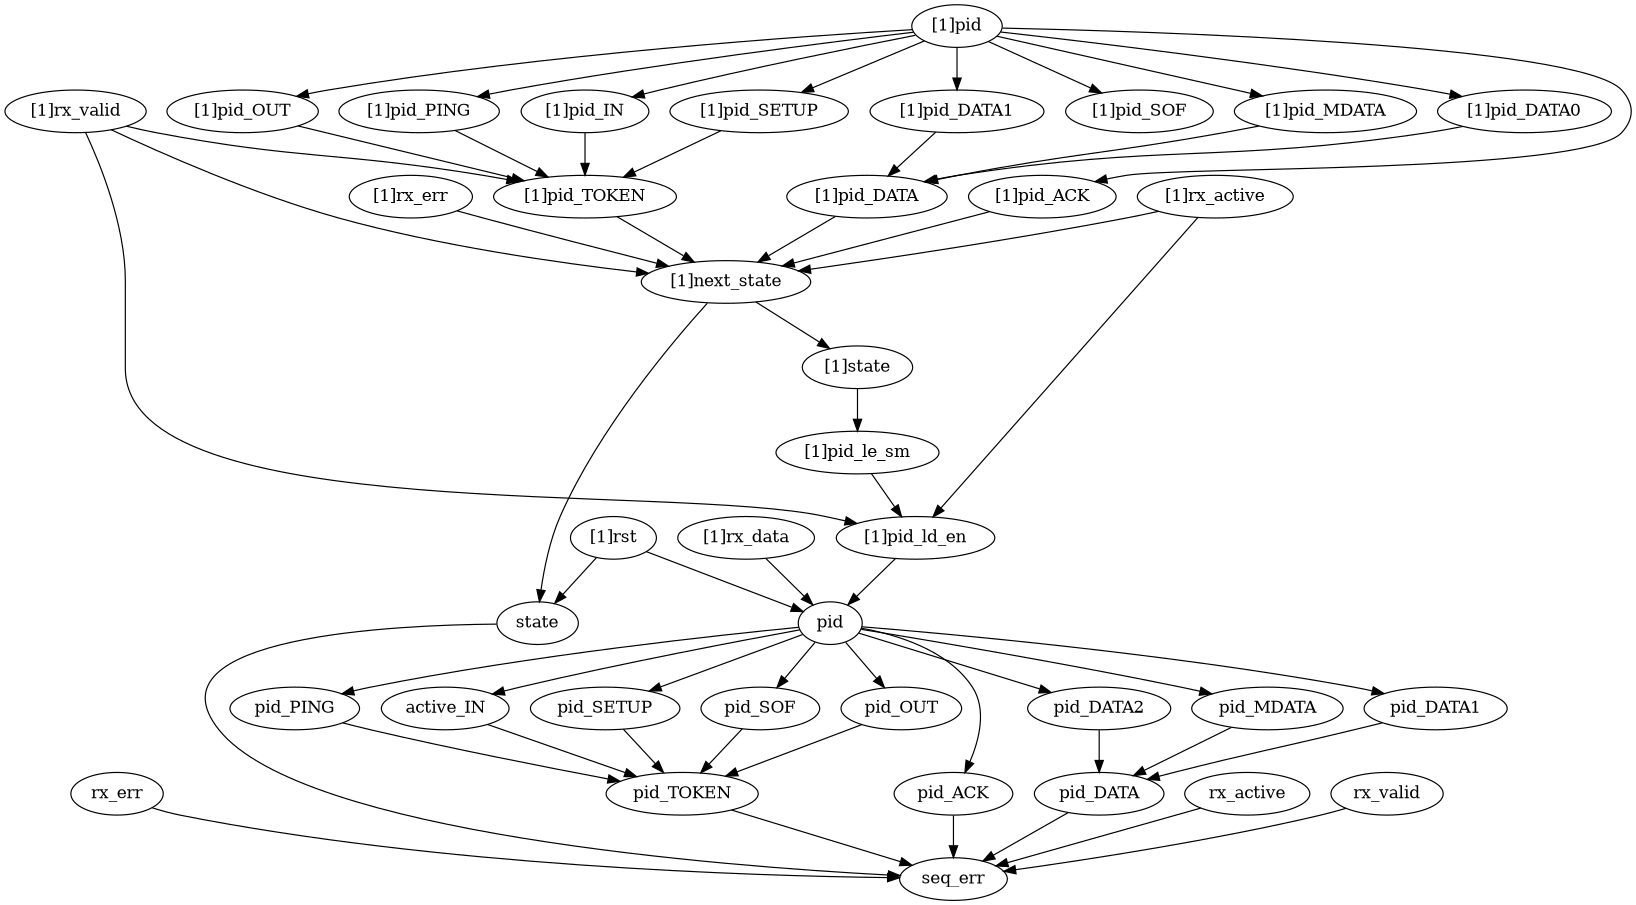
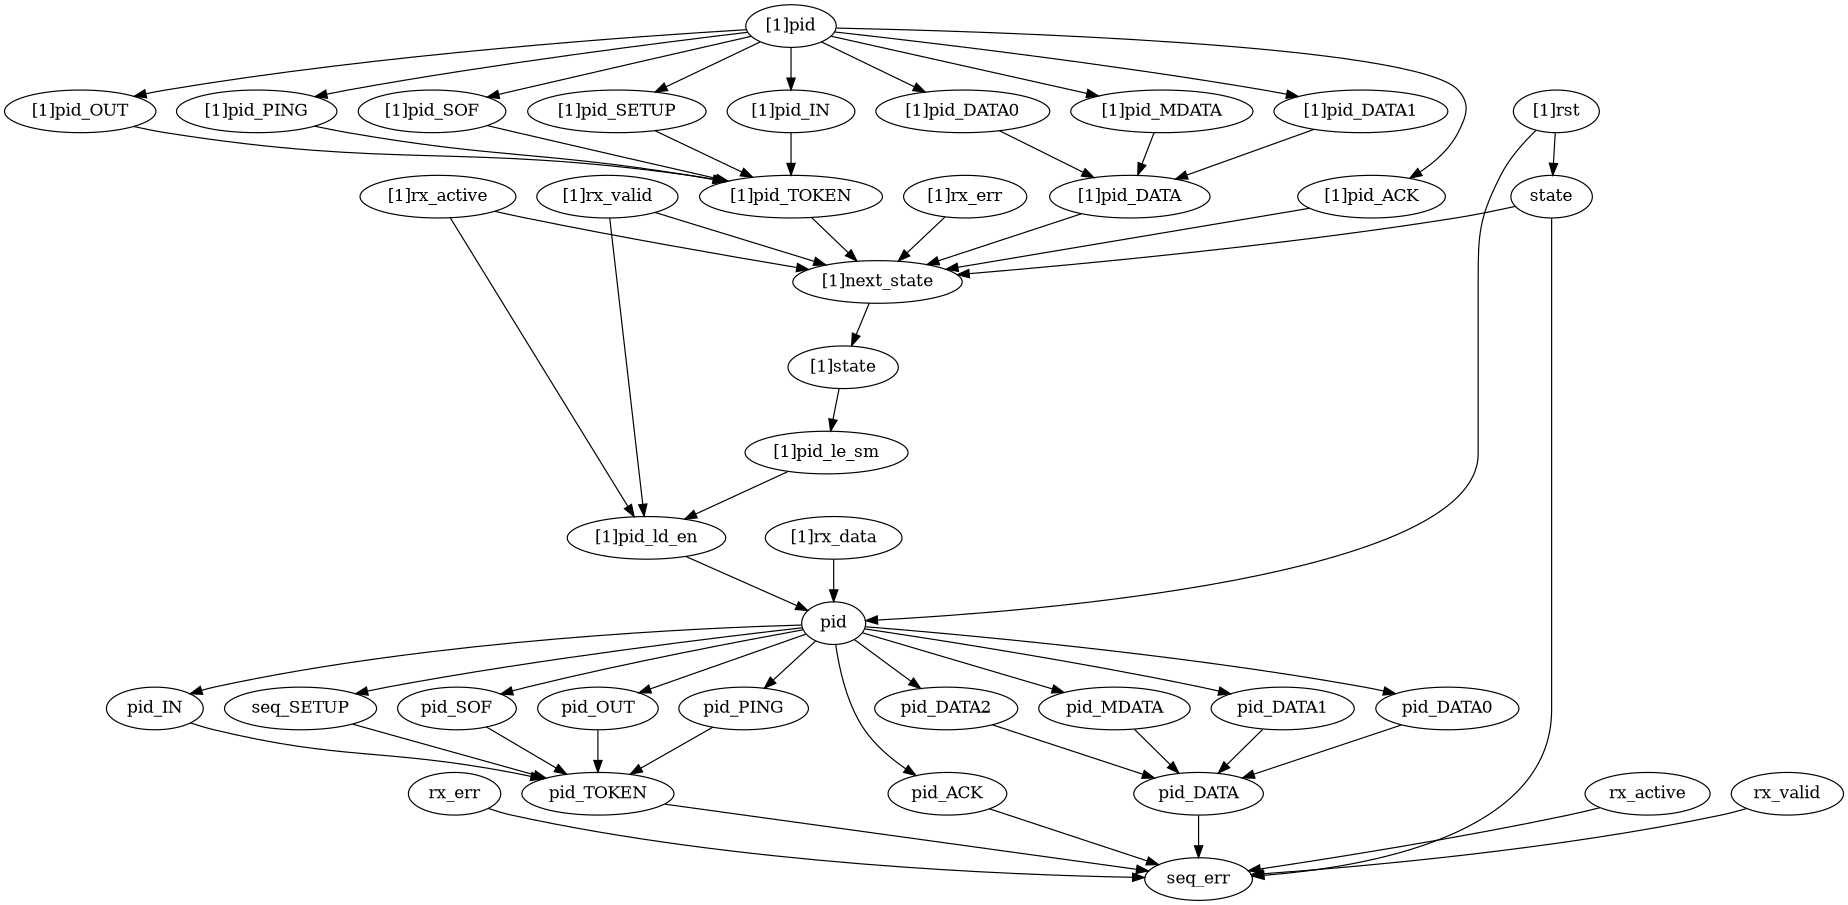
(316, 155) -> (602, 152)
(605, 436) -> (1243, 247)
(445, 708) -> (155, 708)
(605, 708) -> (301, 708)
none -> (1447, 708)
